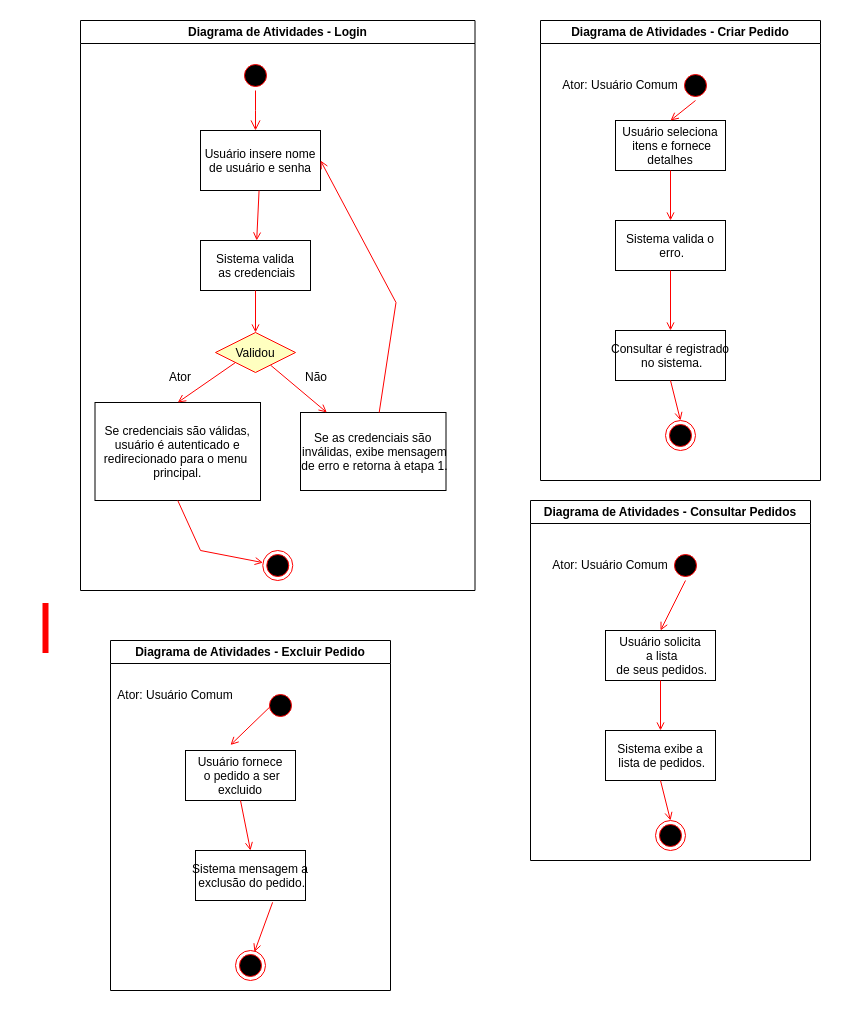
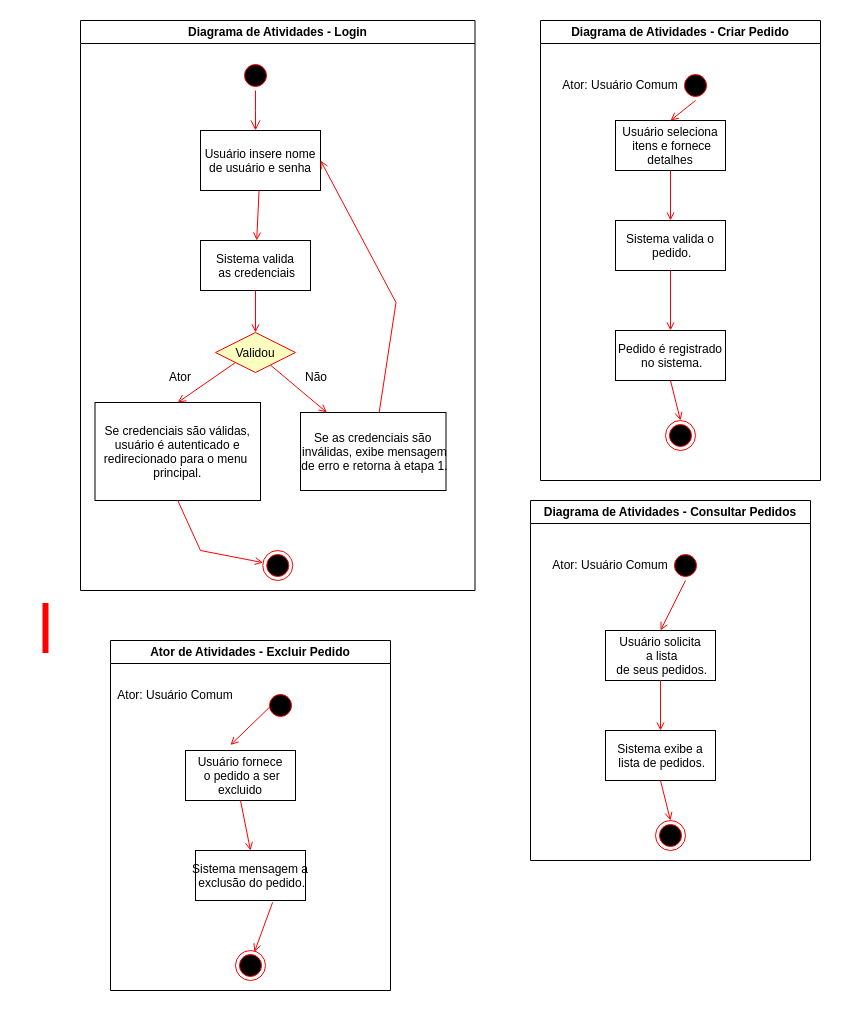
(670, 239) -> (670, 239)
(670, 349) -> (670, 349)
(251, 653) -> (251, 653)
